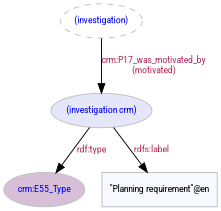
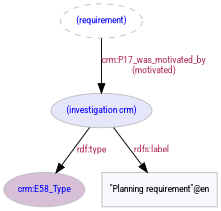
(101, 21) -> (101, 21)
(44, 190) -> (44, 190)
